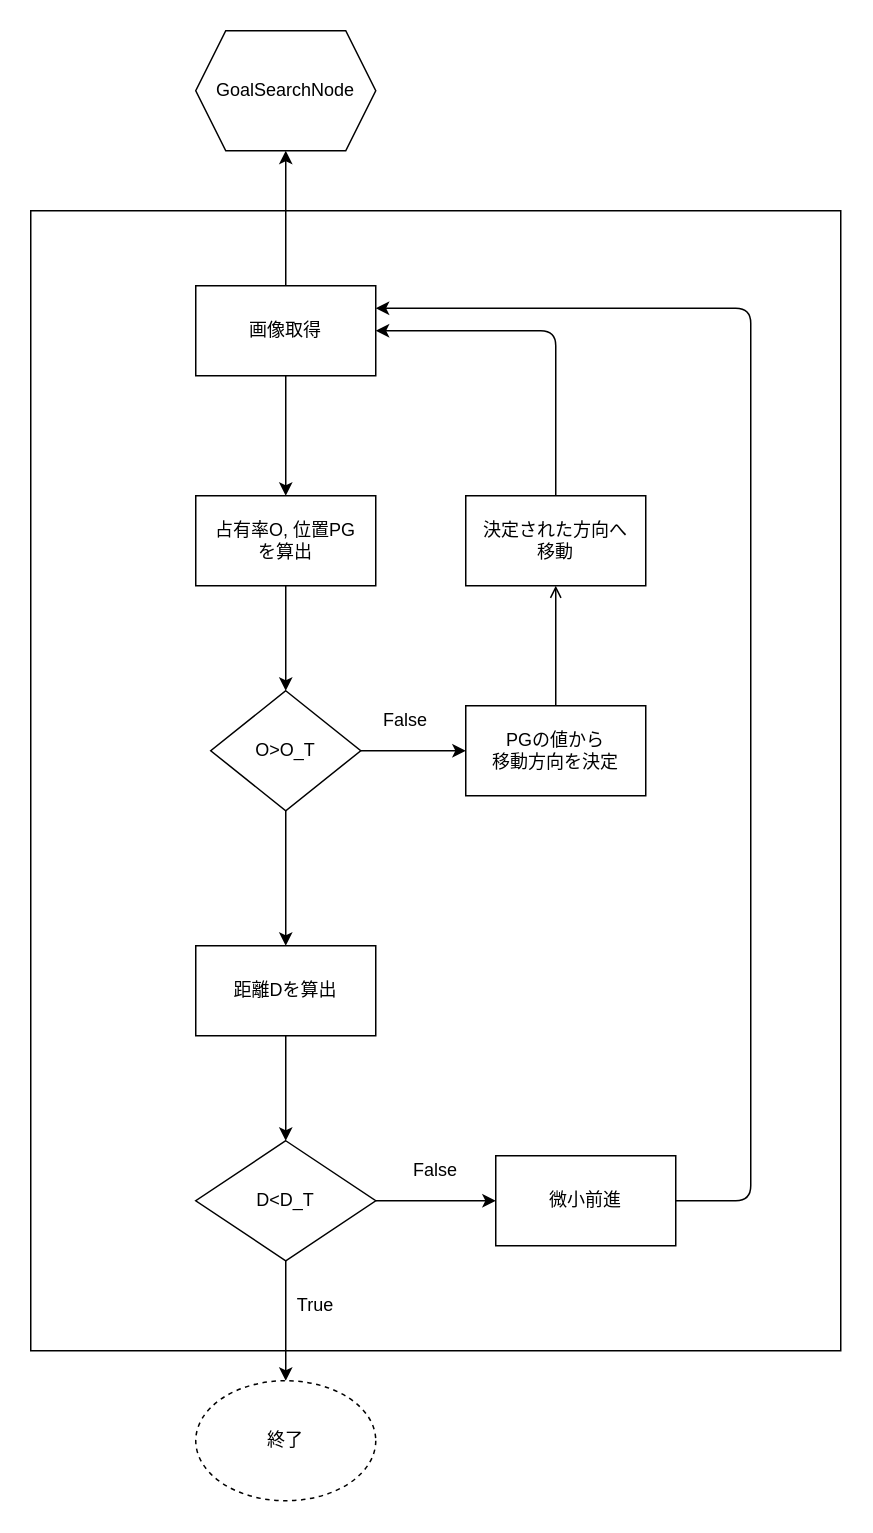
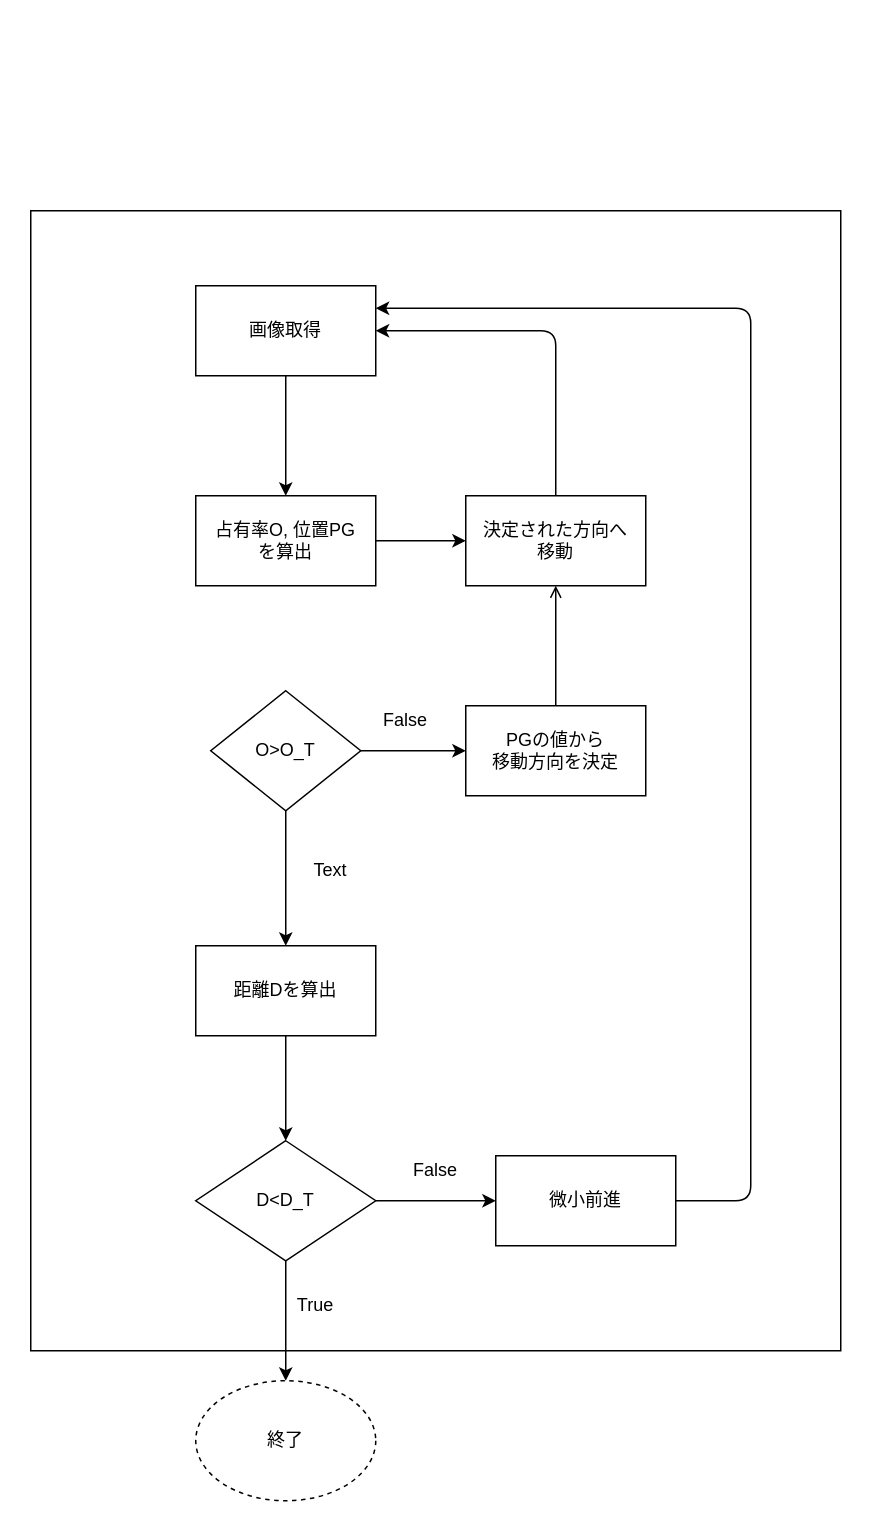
(286, 91) -> none
(286, 224) -> none
(286, 633) -> (416, 541)
none -> (331, 871)
